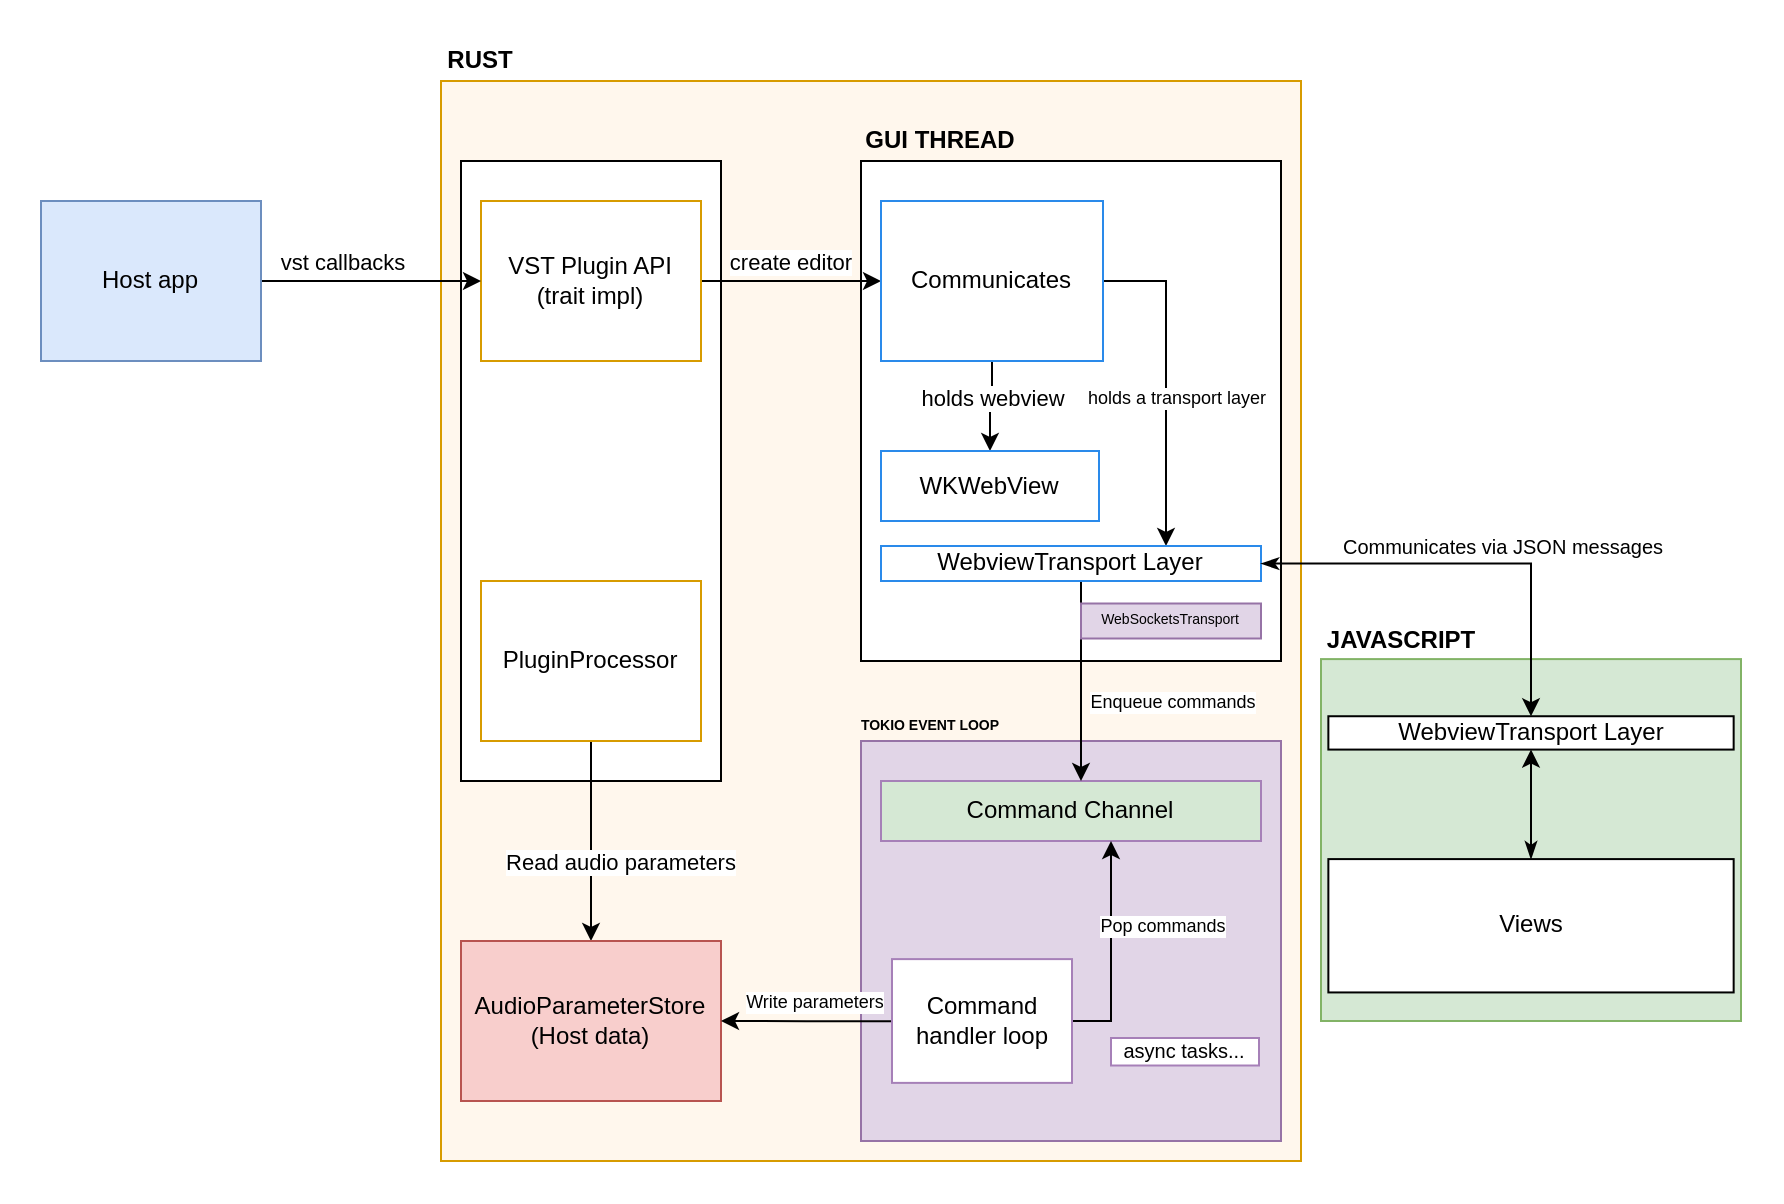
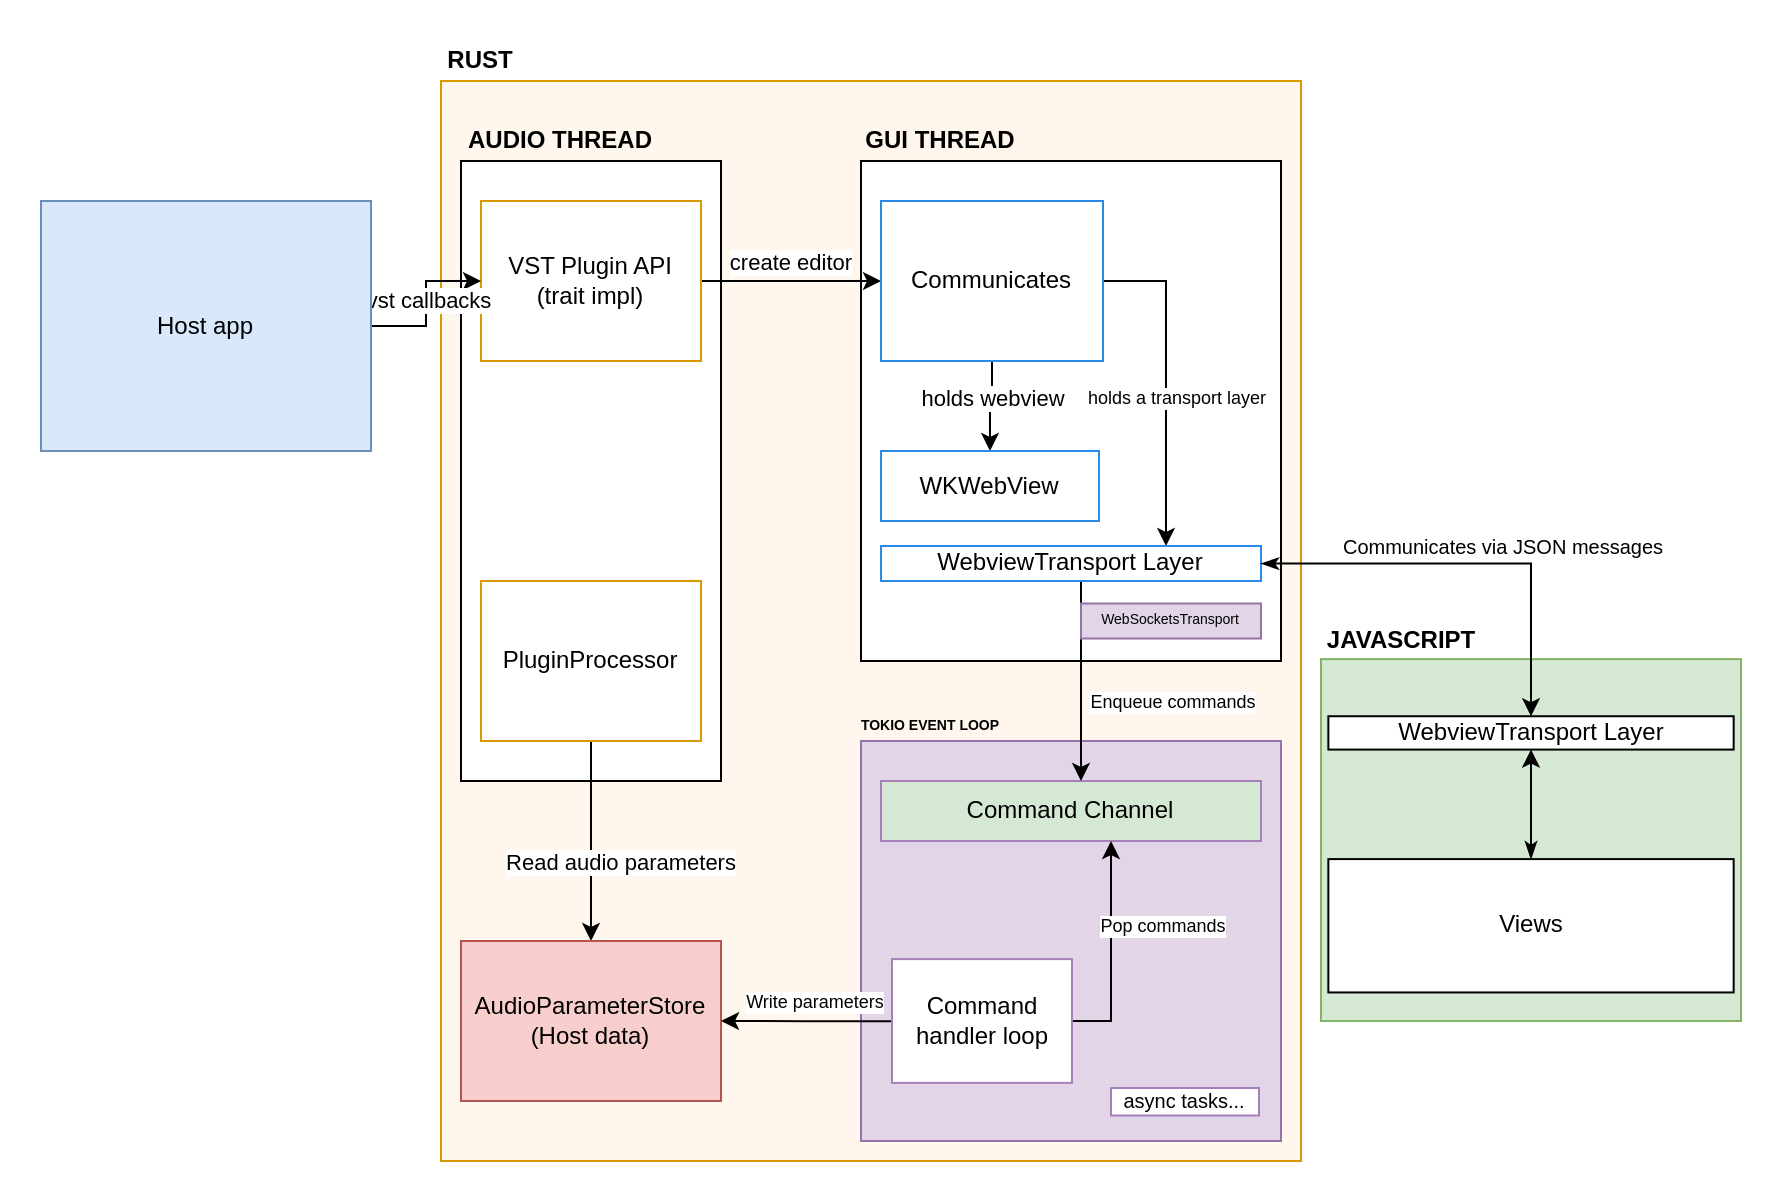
none -> (561, 141)
(151, 281) -> (206, 326)
(1185, 1052) -> (1185, 1102)
